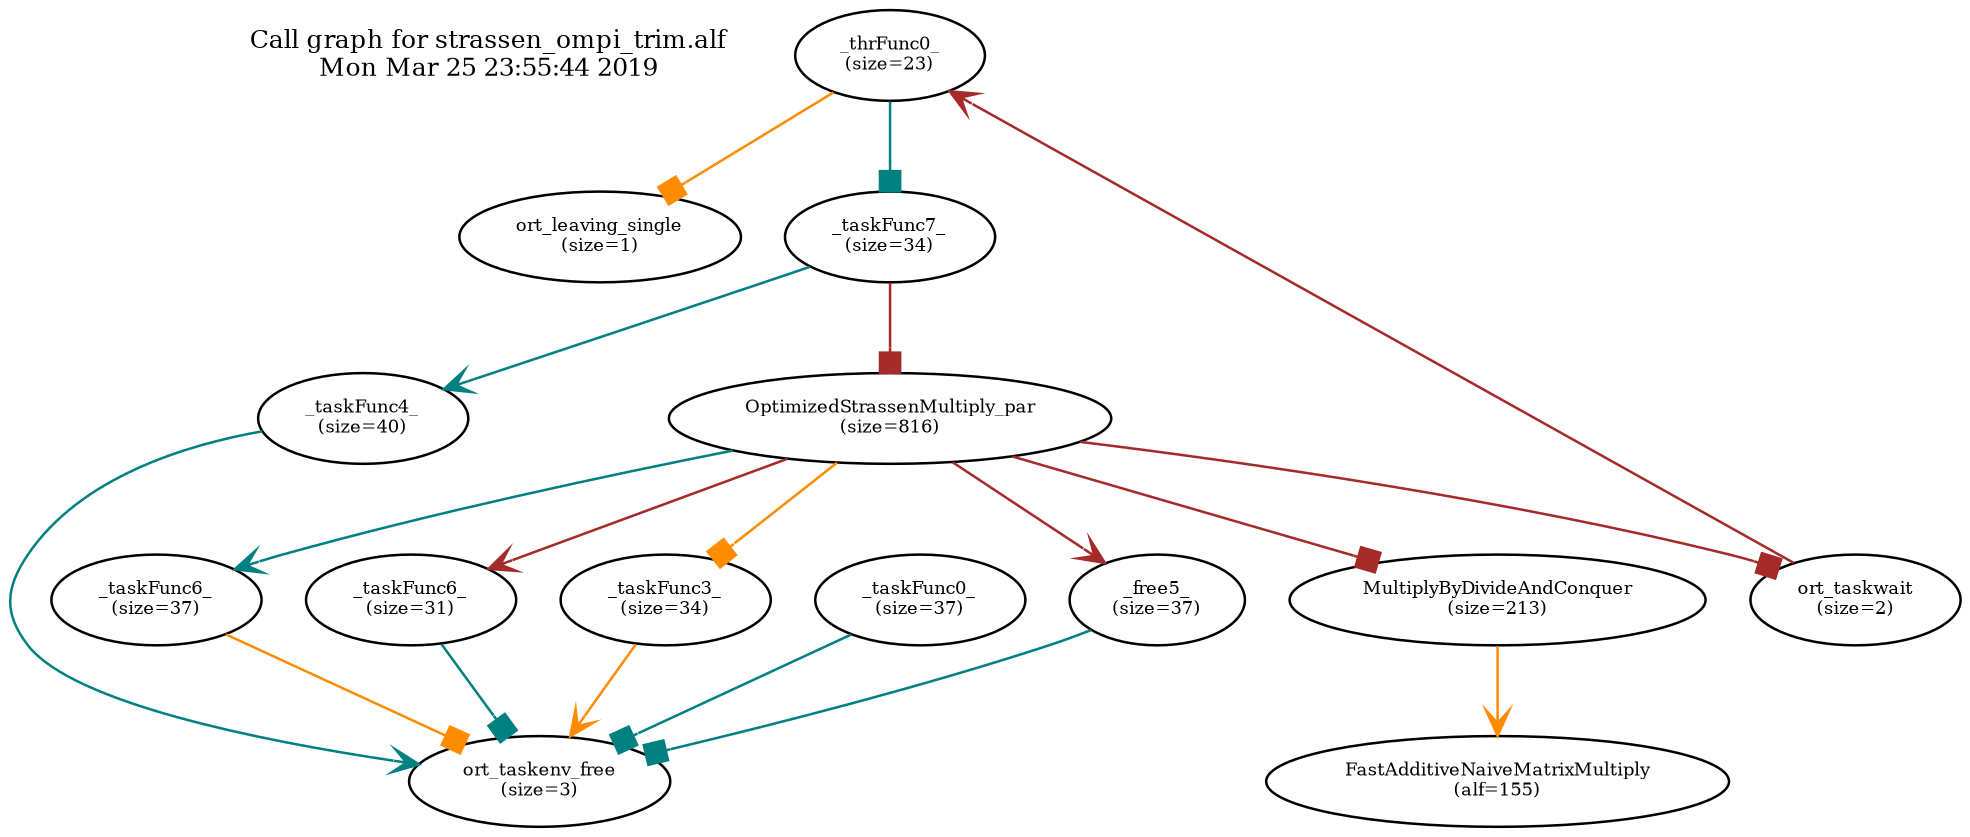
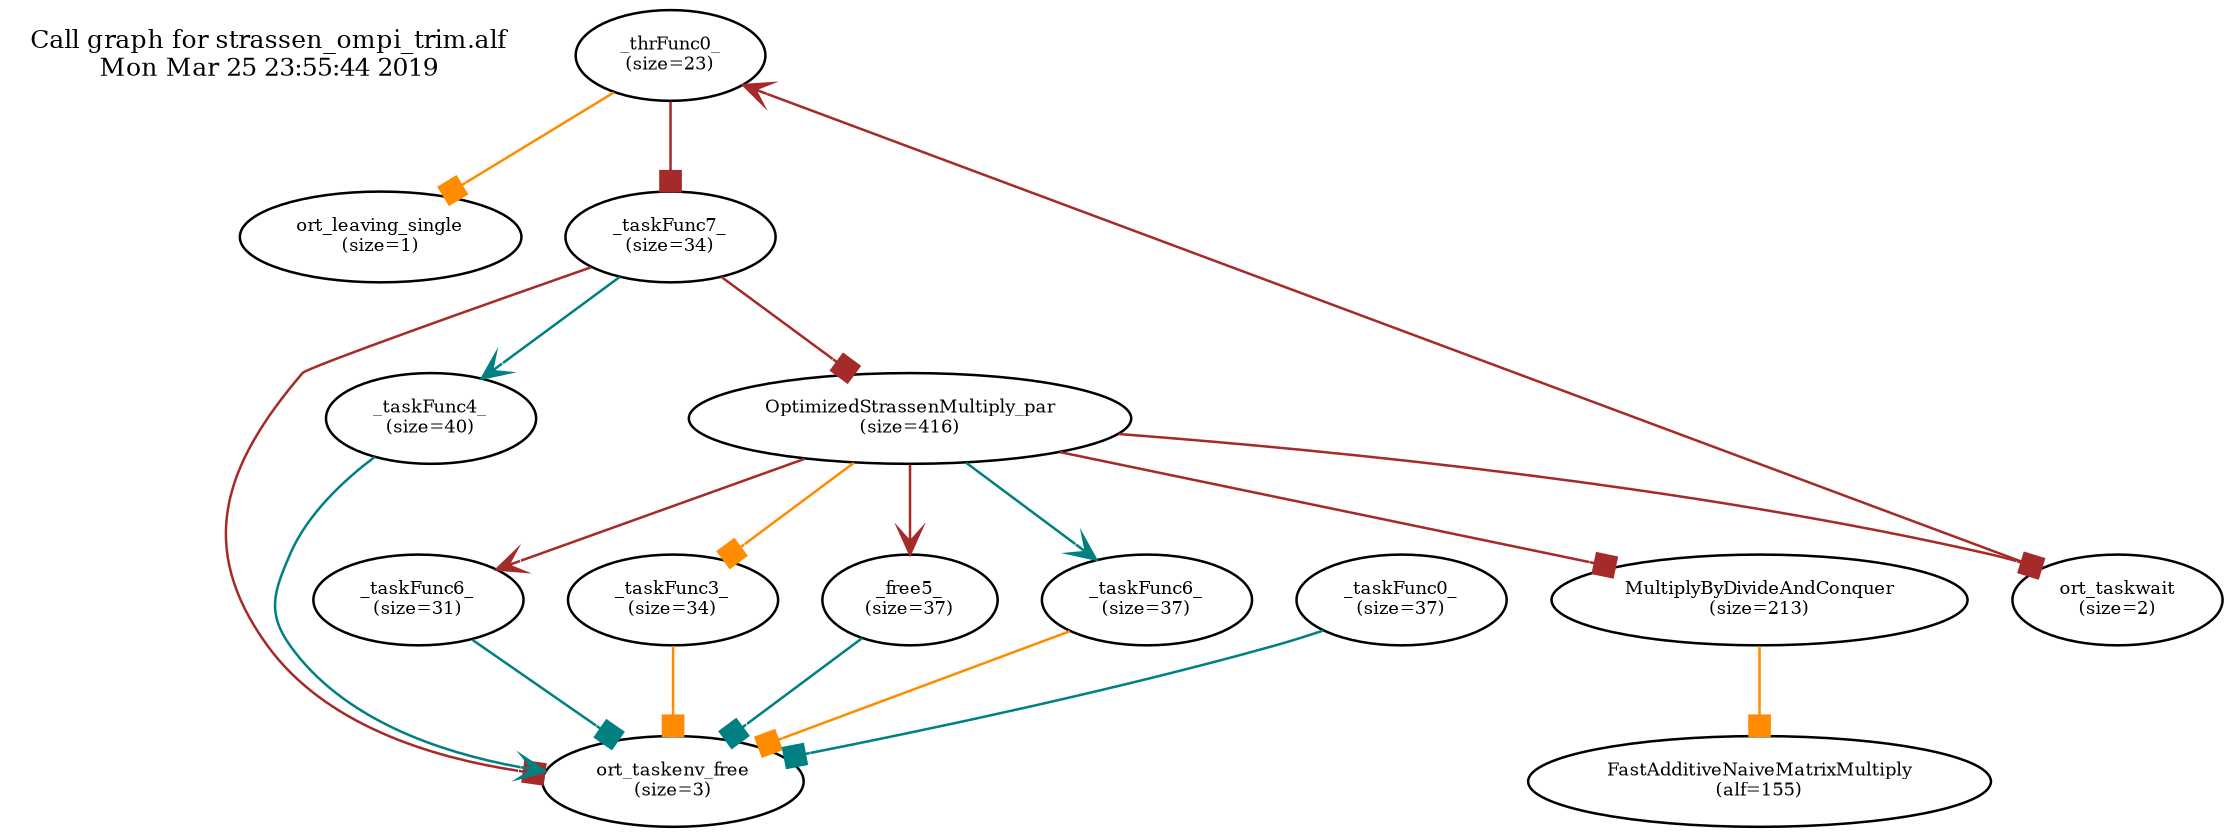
(890, 134) -> (671, 134)
(890, 418) -> (910, 418)
none -> (232, 494)
(1498, 678) -> (1760, 678)
(610, 680) -> (673, 678)
